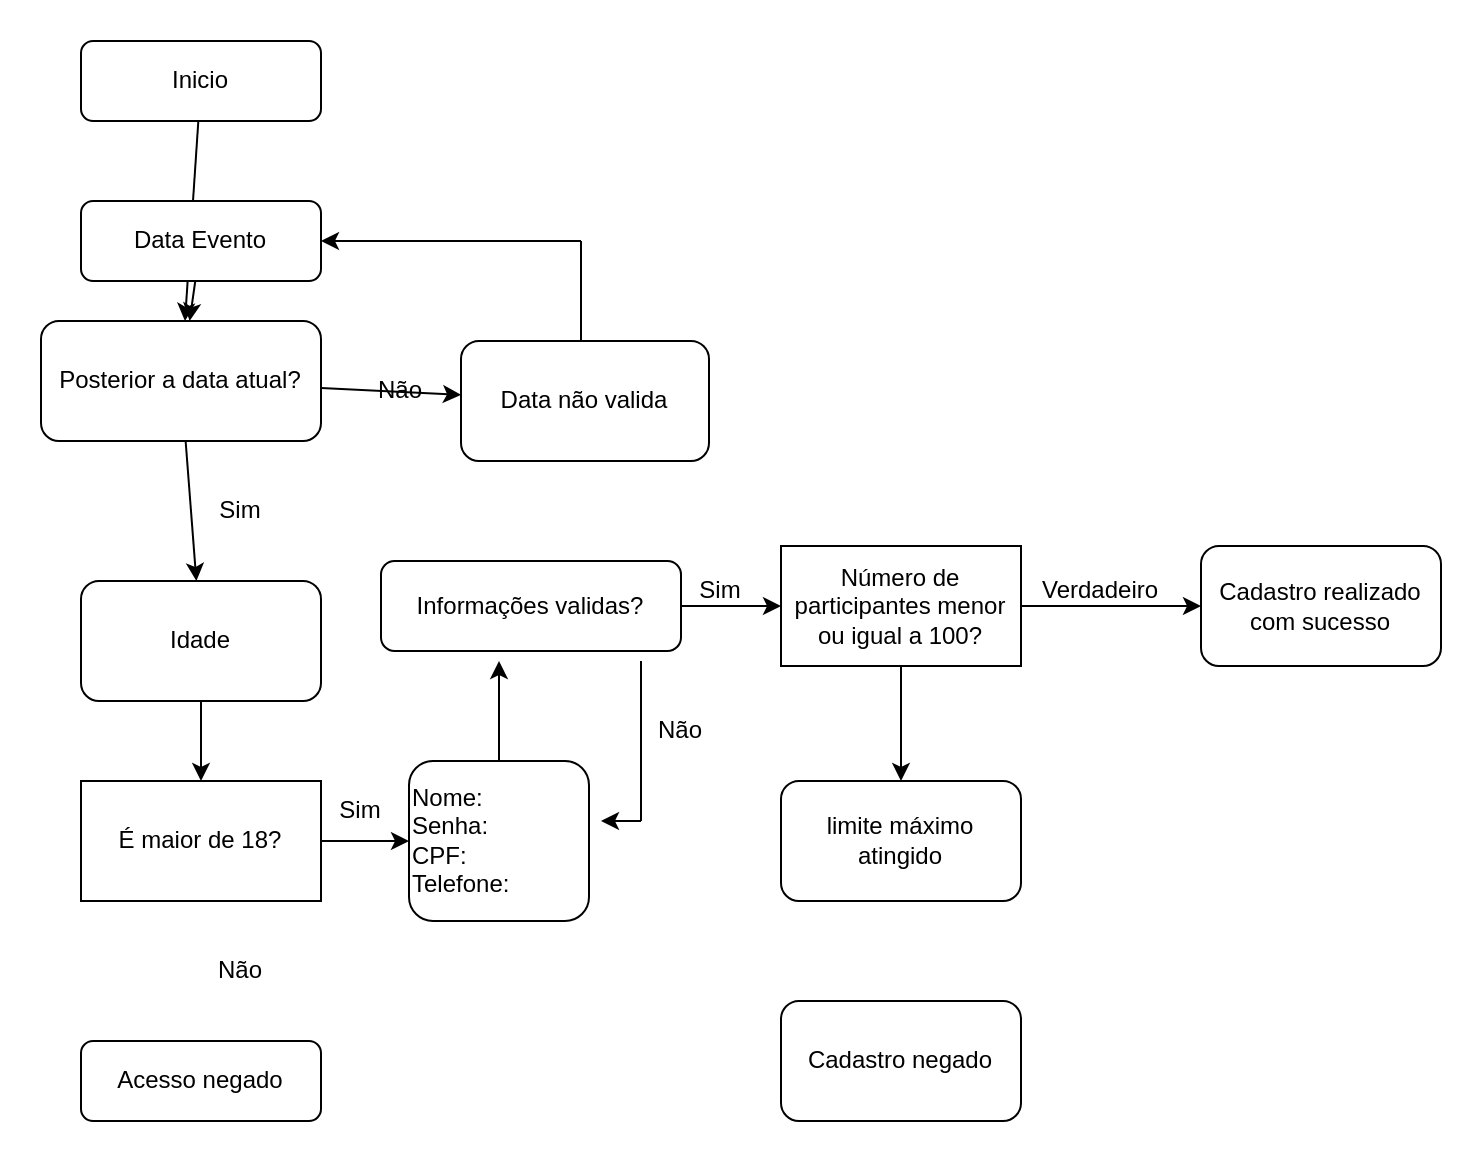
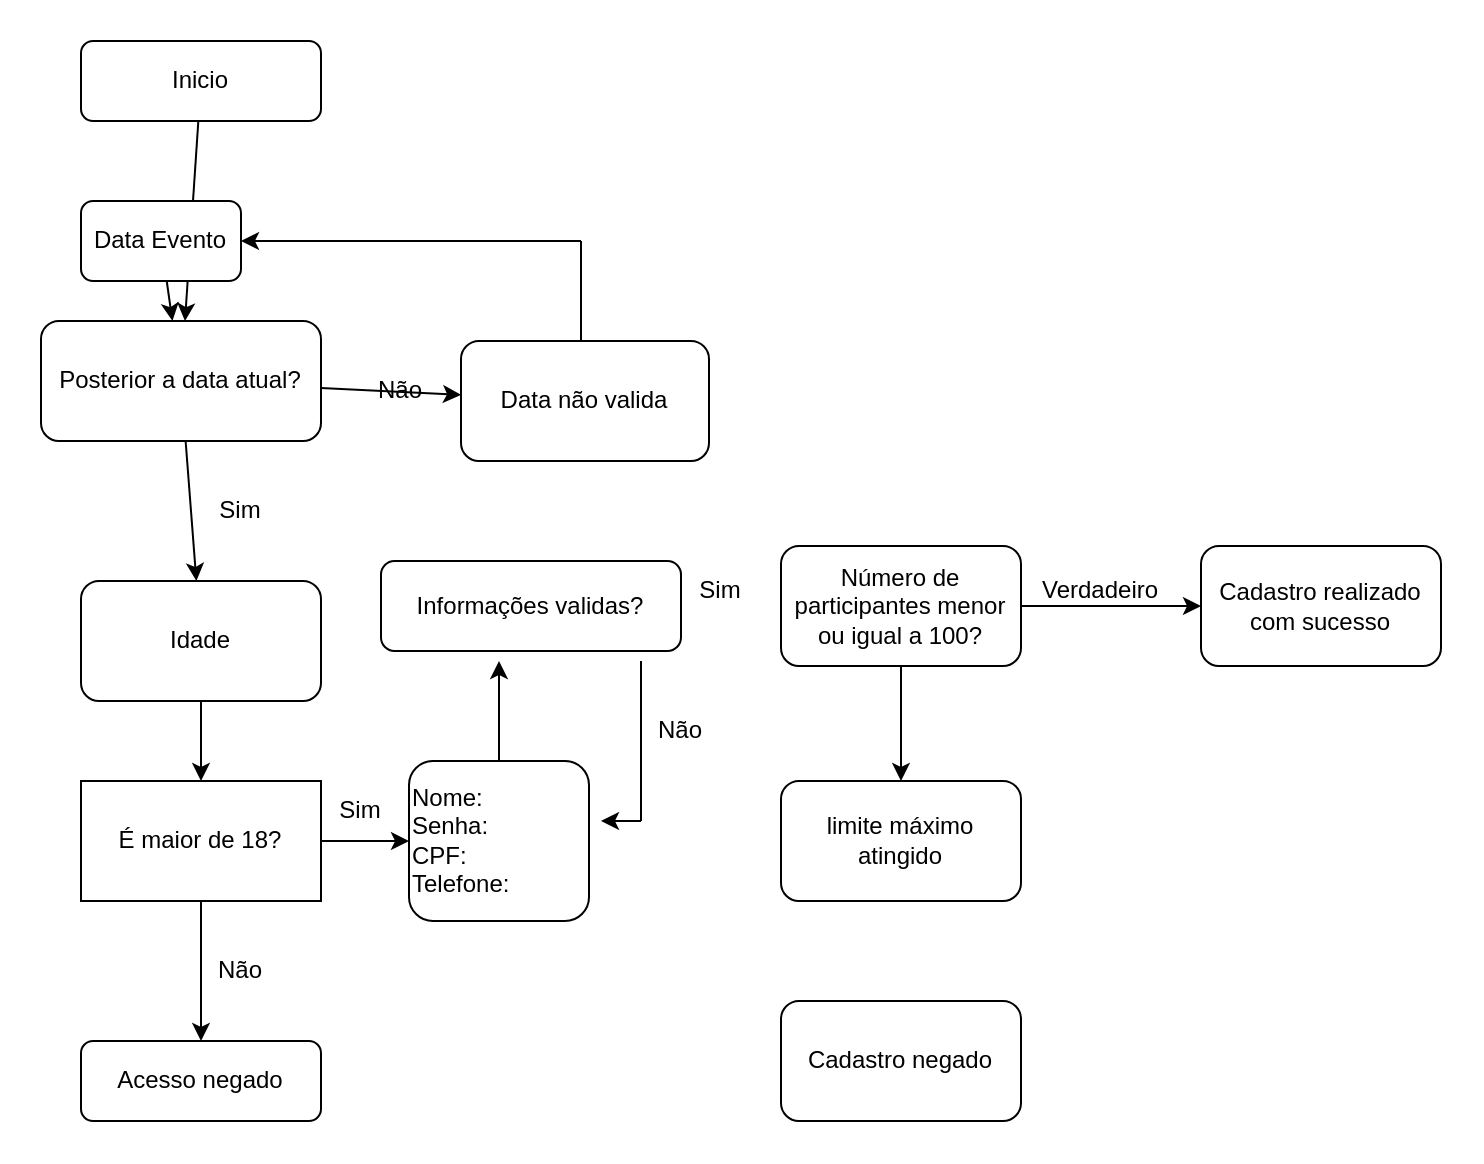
(201, 241) -> (161, 241)
(724, 606) -> none
(901, 606) -> (901, 606)
none -> (201, 964)
